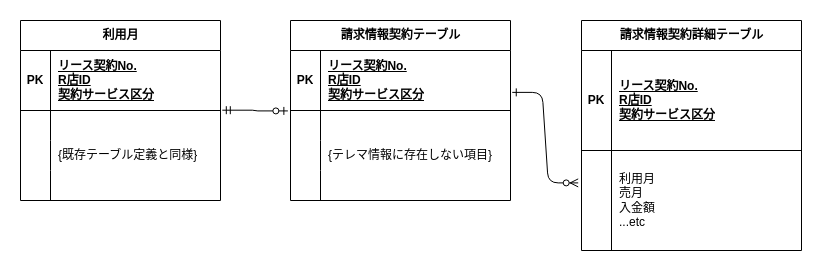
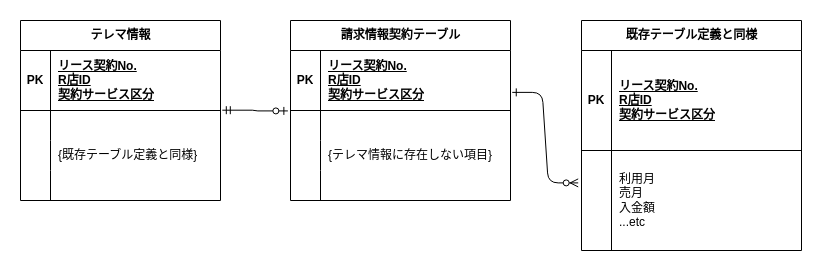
(121, 36) -> (121, 36)
(692, 36) -> (692, 36)
